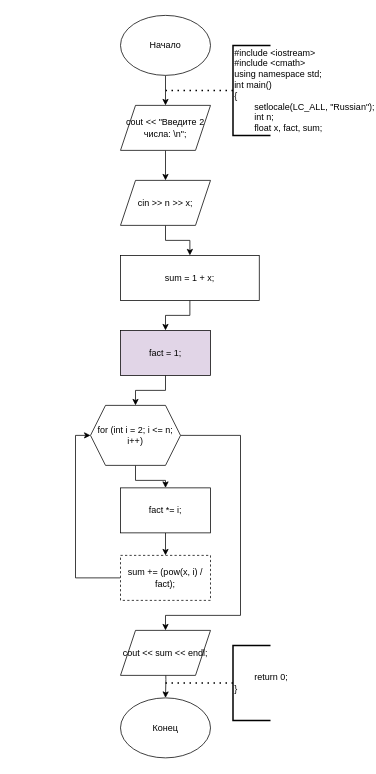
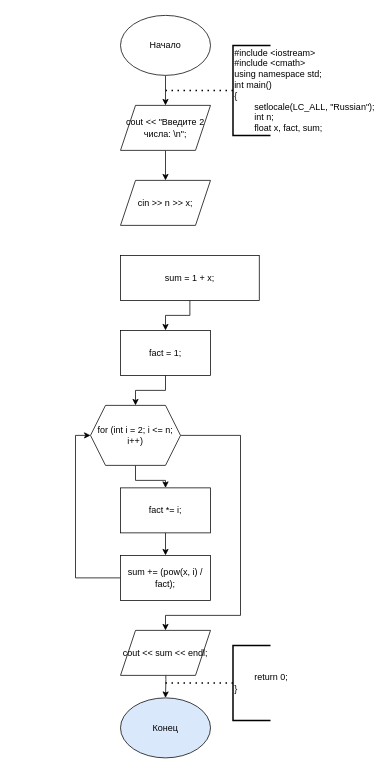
(175, 240) -> none
(165, 353) -> (165, 353)
(165, 578) -> (165, 578)
(165, 728) -> (165, 728)
